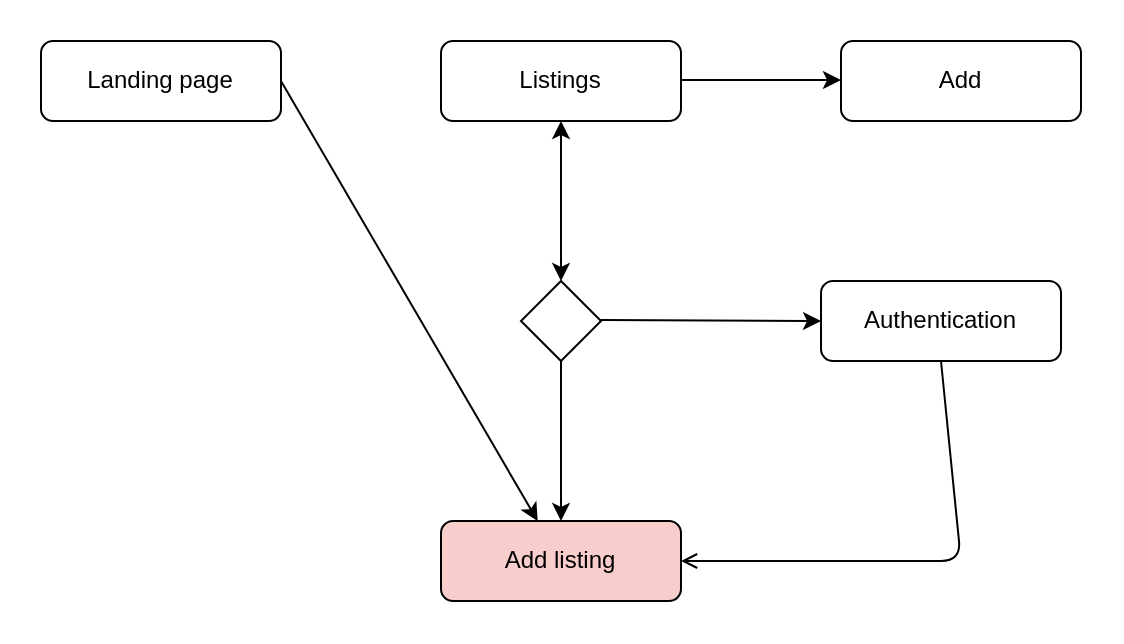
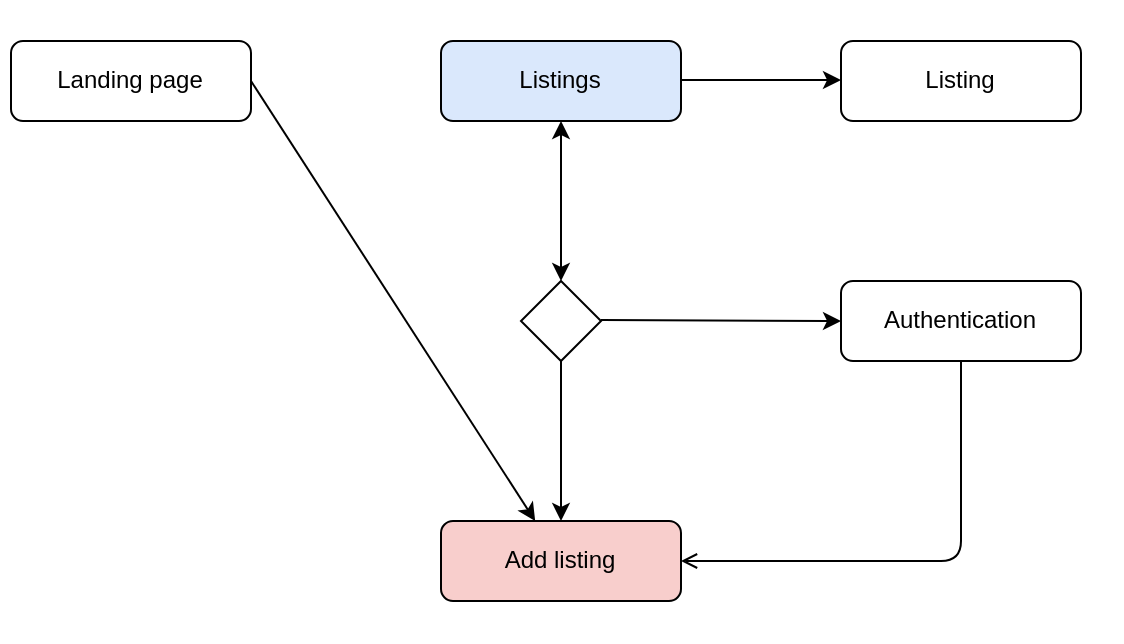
(161, 81) -> (131, 81)
(561, 81) -> (561, 81)
(961, 81) -> (961, 81)
(941, 321) -> (961, 321)
